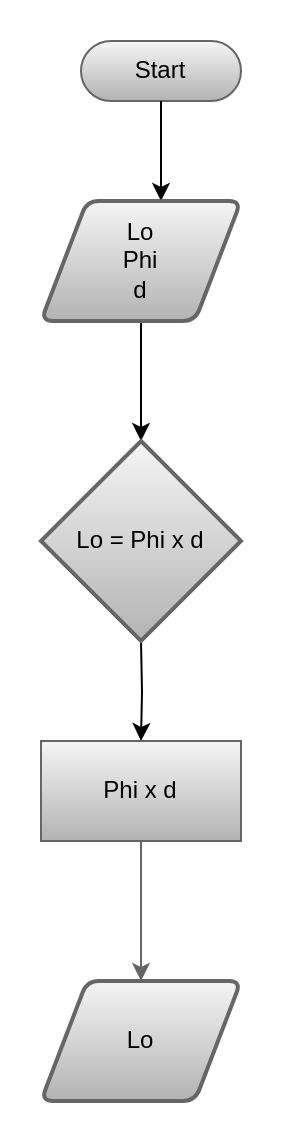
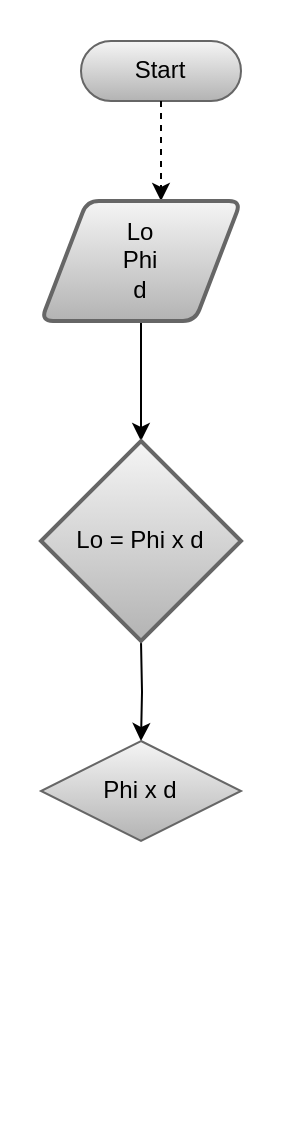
(161, 145) -> (161, 145)
(141, 791) -> (141, 791)
(141, 904) -> none
(141, 1041) -> none
